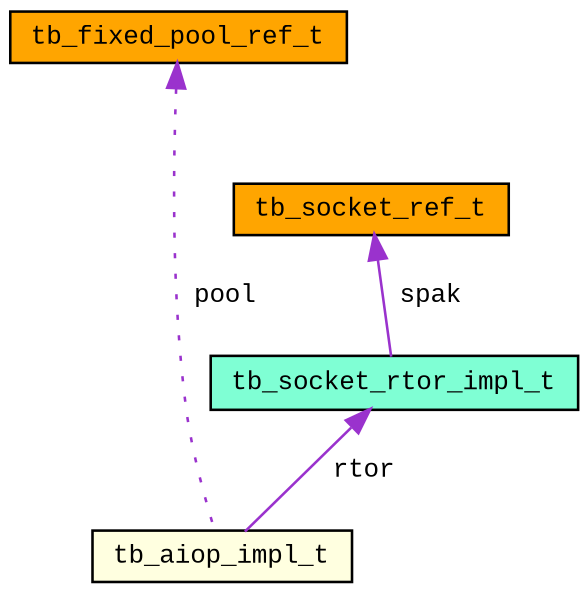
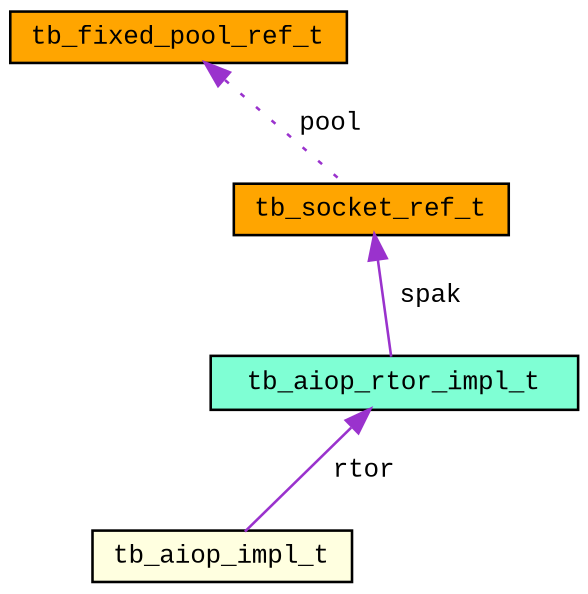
(177, 312) -> (285, 132)
(394, 383) -> (394, 383)
